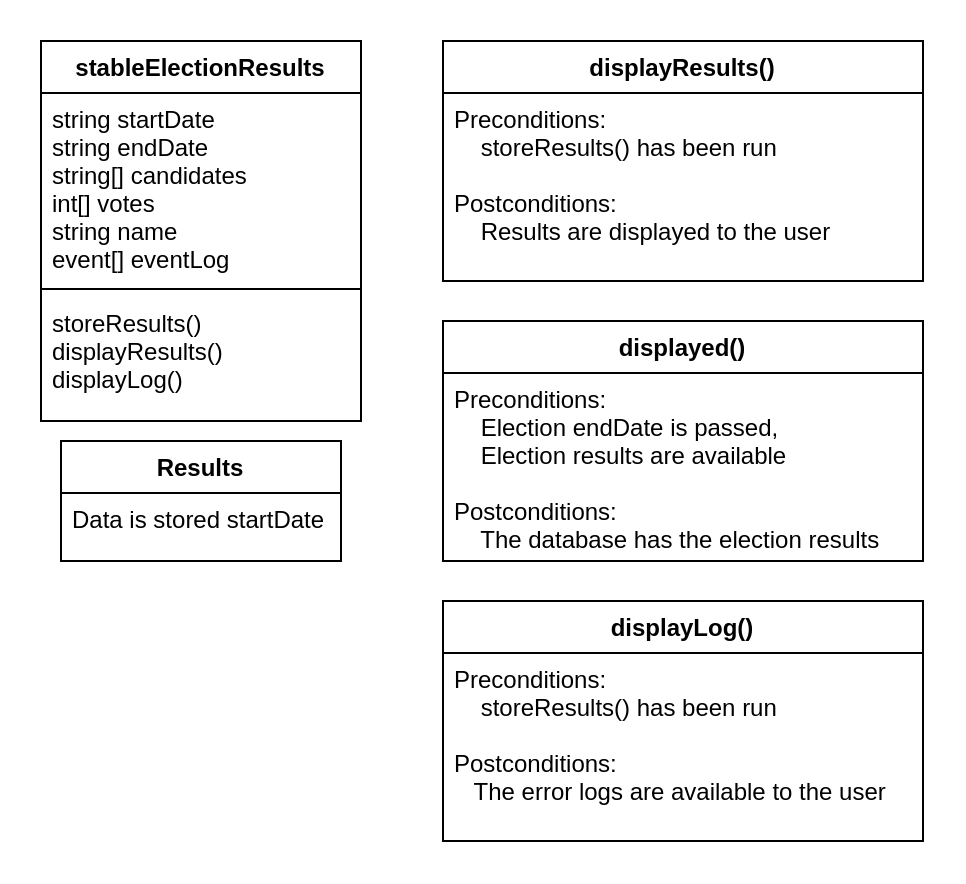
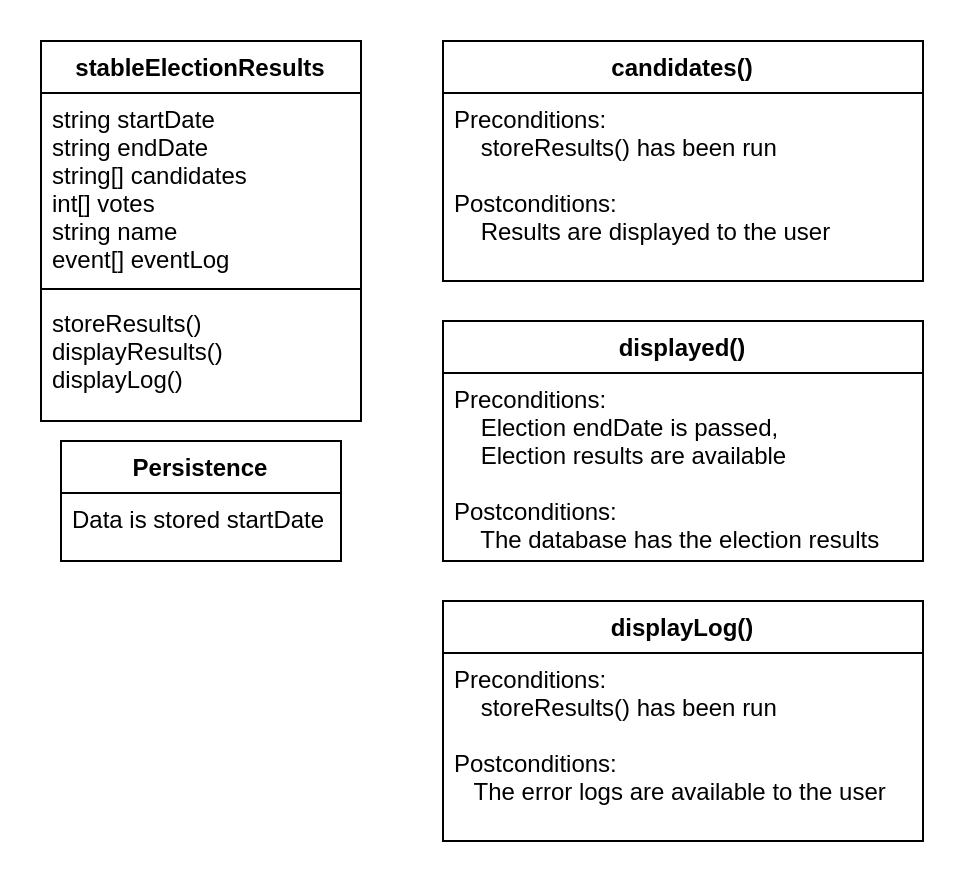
(682, 68) -> (682, 68)
(200, 468) -> (200, 468)
